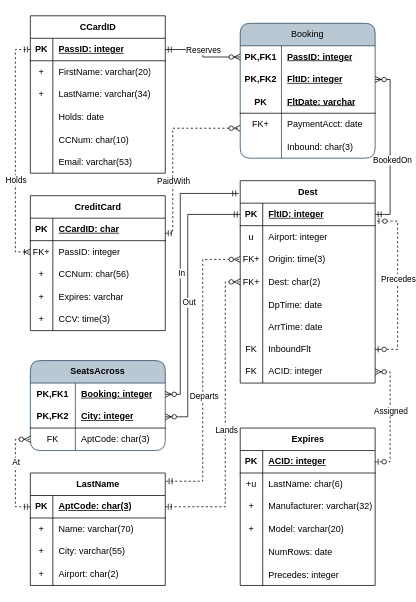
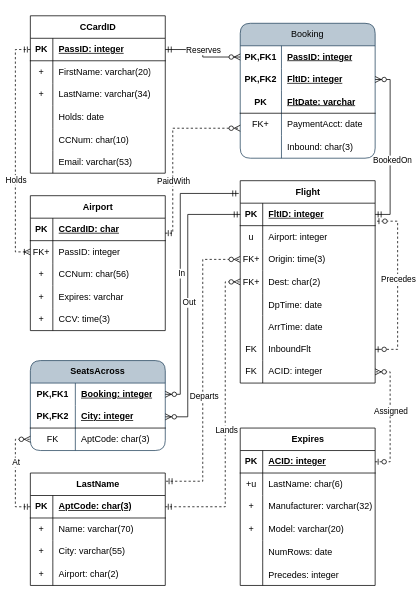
(308, 192) -> (308, 192)
(98, 207) -> (98, 207)
